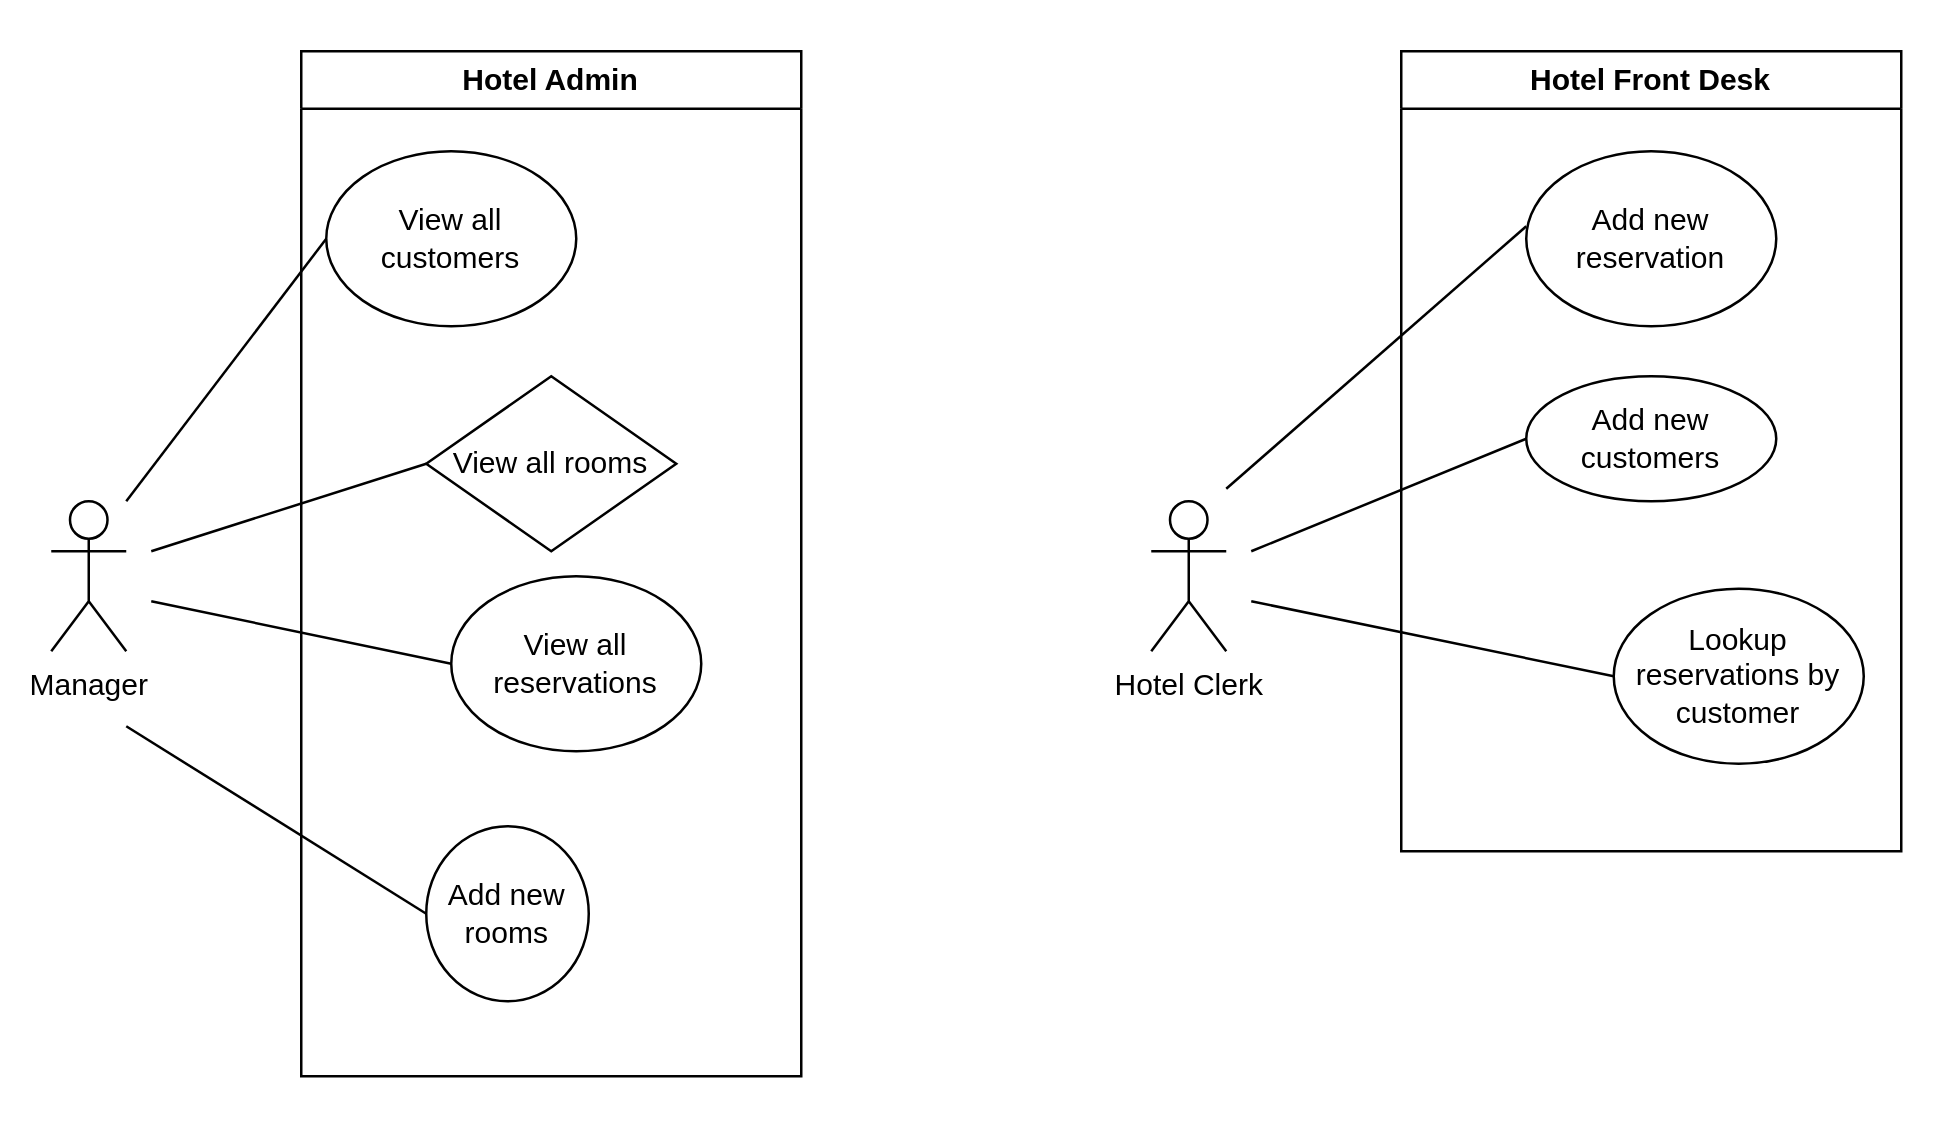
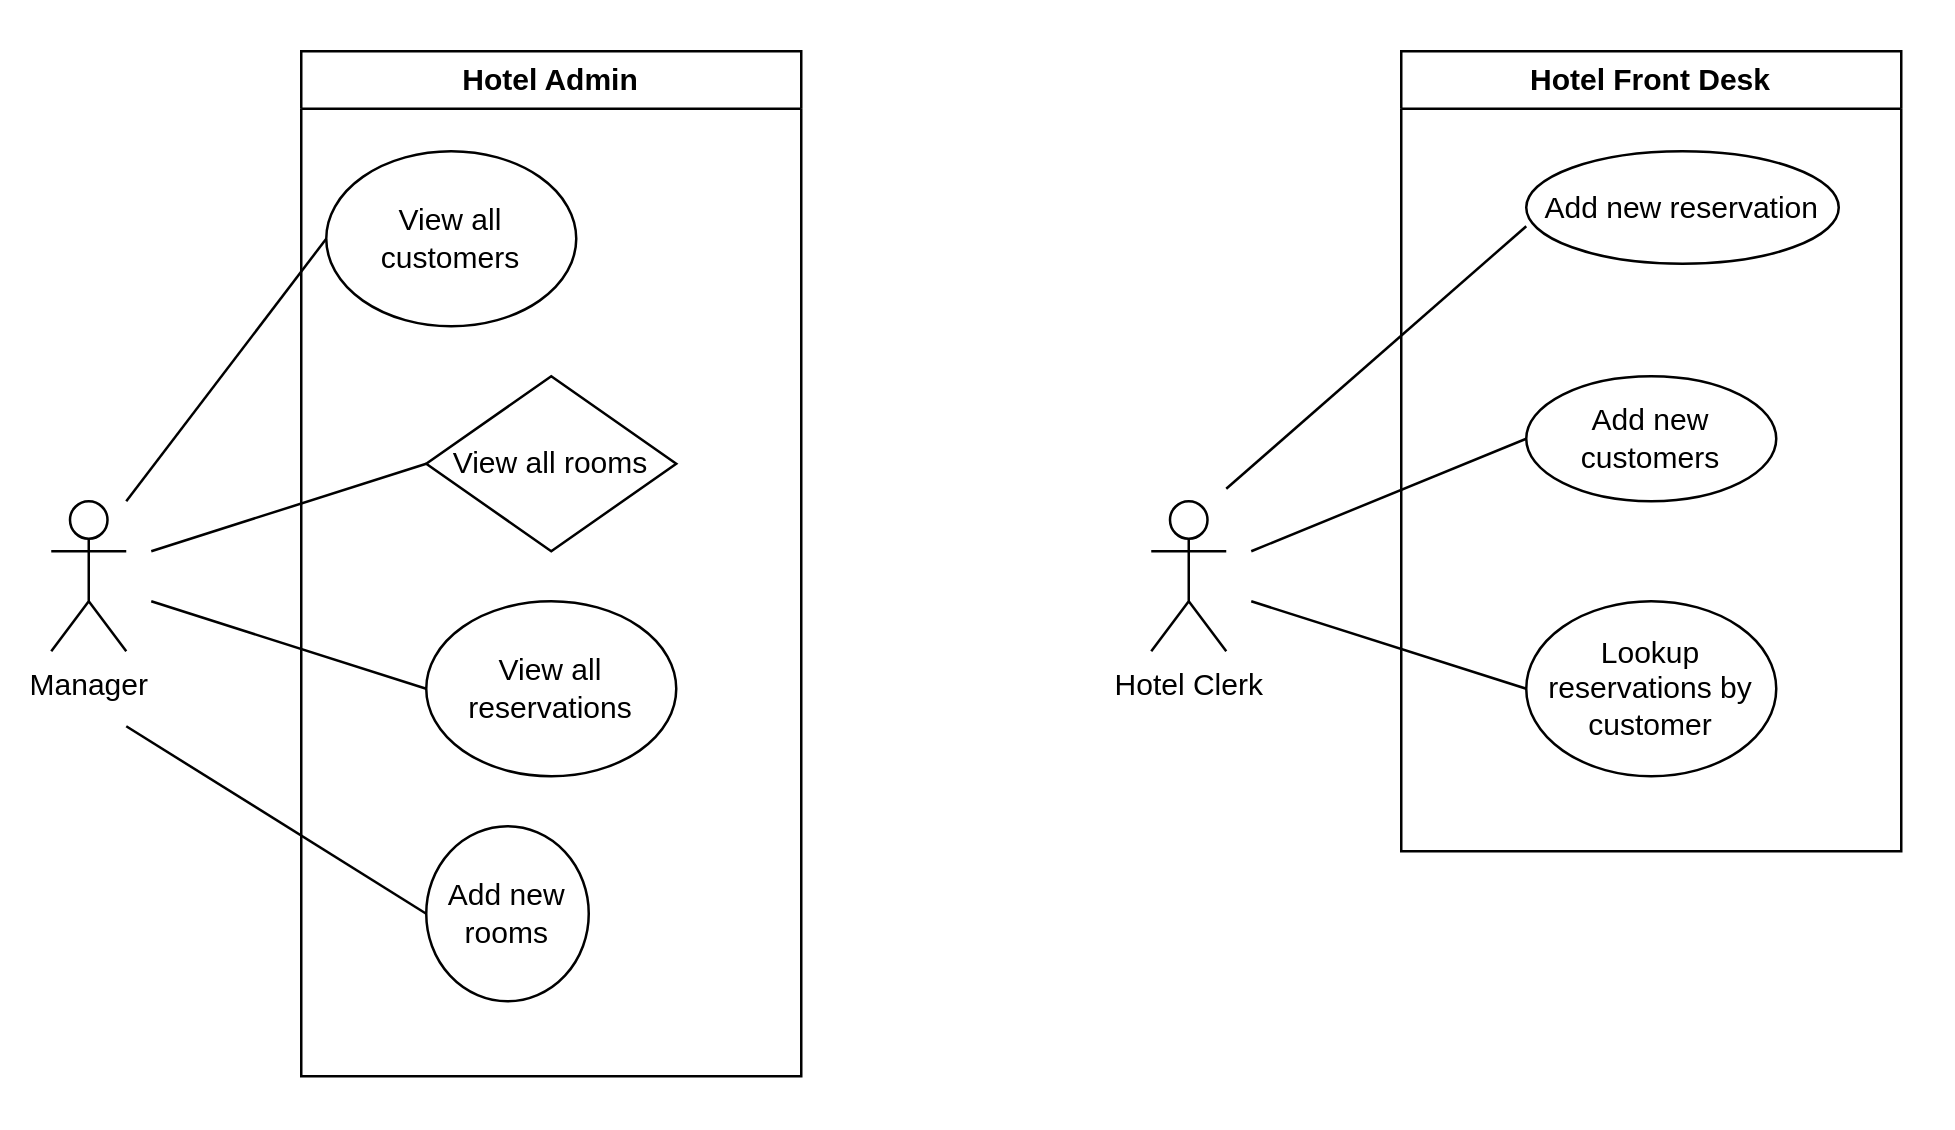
(1651, 239) -> (1683, 208)
(576, 664) -> (551, 689)
(1739, 676) -> (1651, 689)
